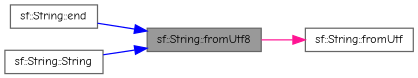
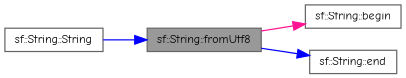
(116, 26) -> (279, 51)
(359, 40) -> (353, 17)
